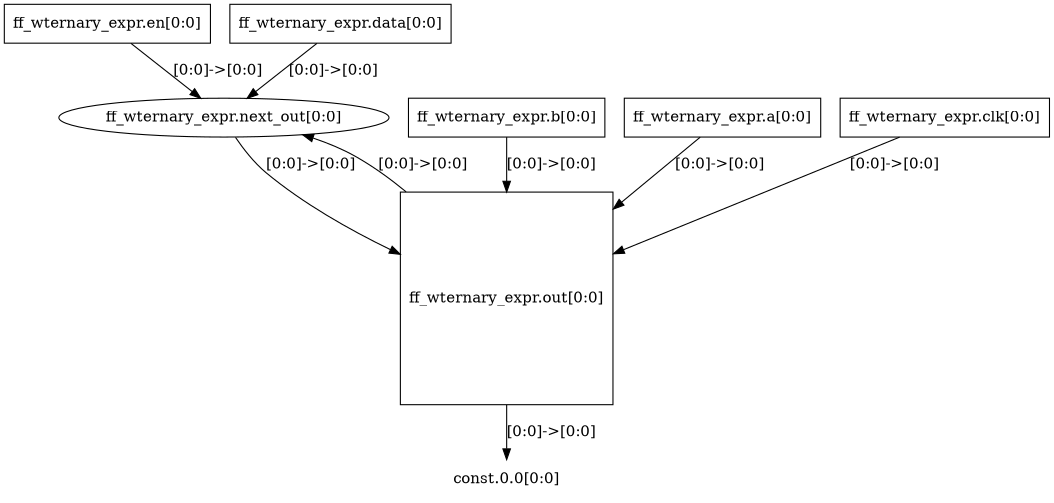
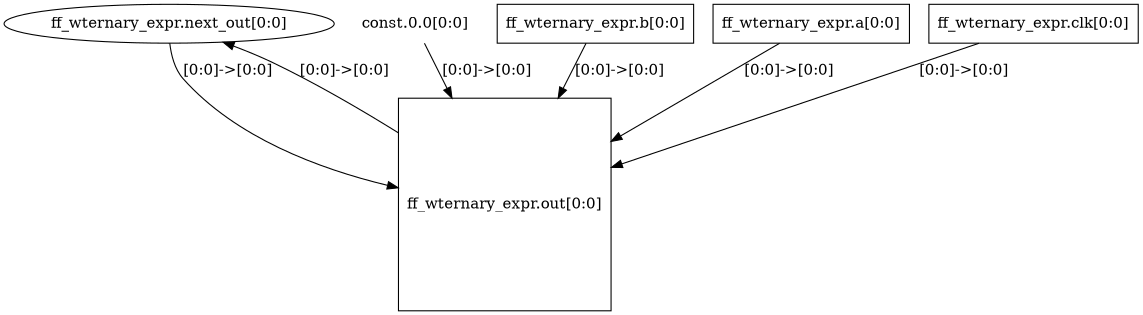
(107, 24) -> none
(340, 24) -> none
(507, 427) -> (436, 66)
